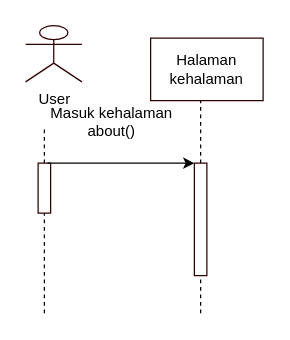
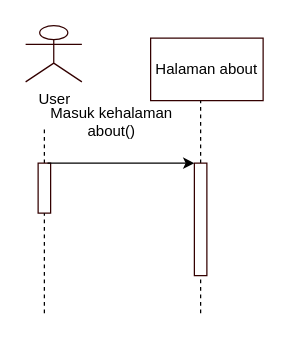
(207, 69) -> (207, 69)
